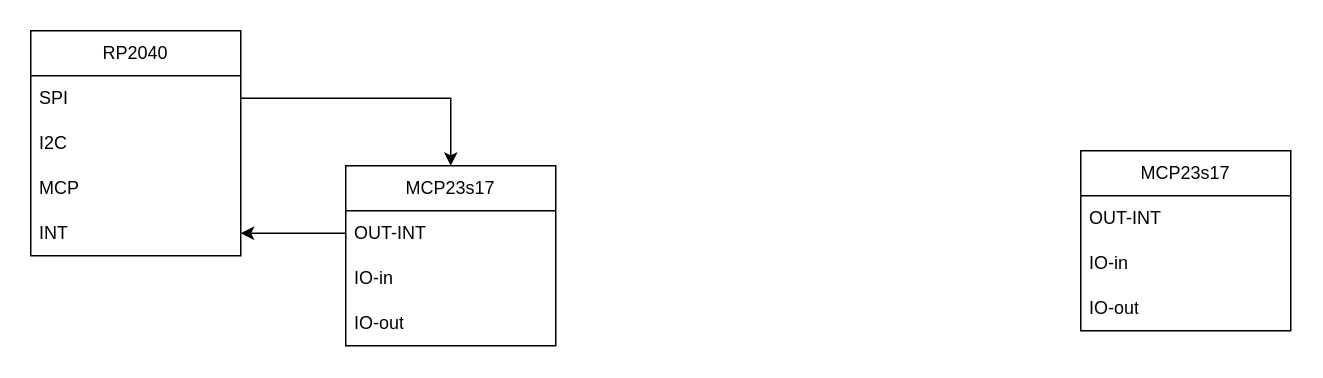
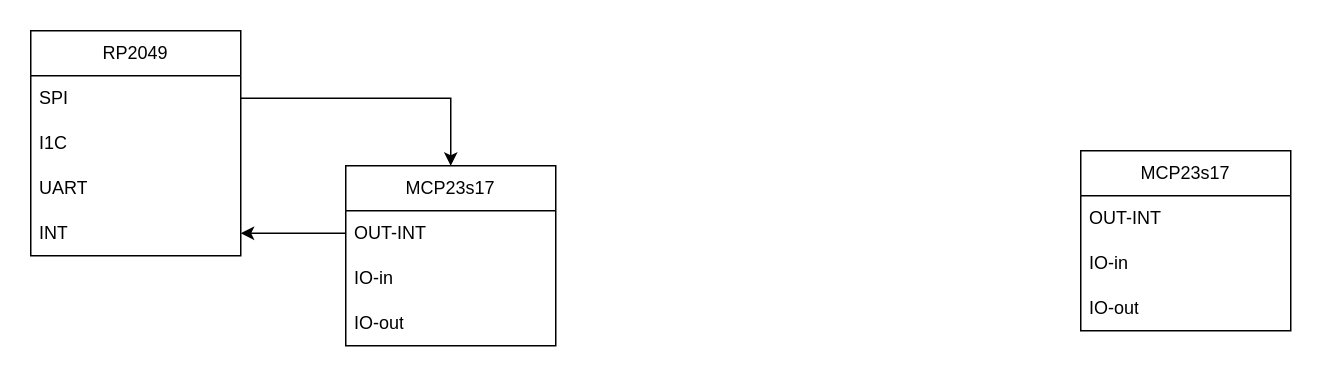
(136, 53) -> (136, 53)
(55, 143) -> (55, 143)
(55, 188) -> (60, 188)
